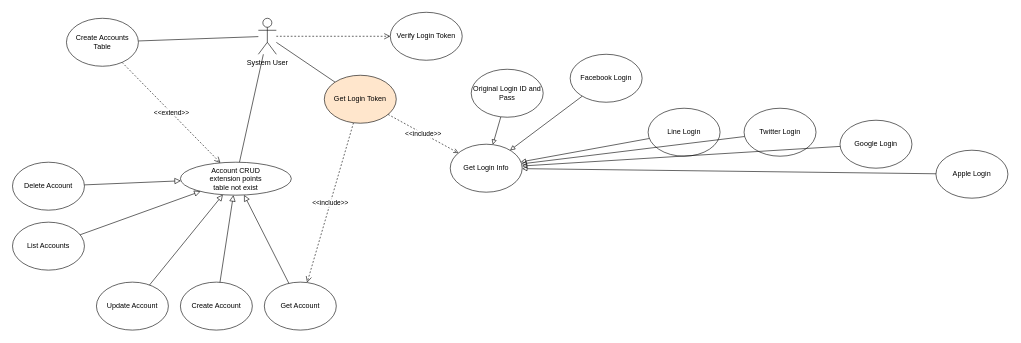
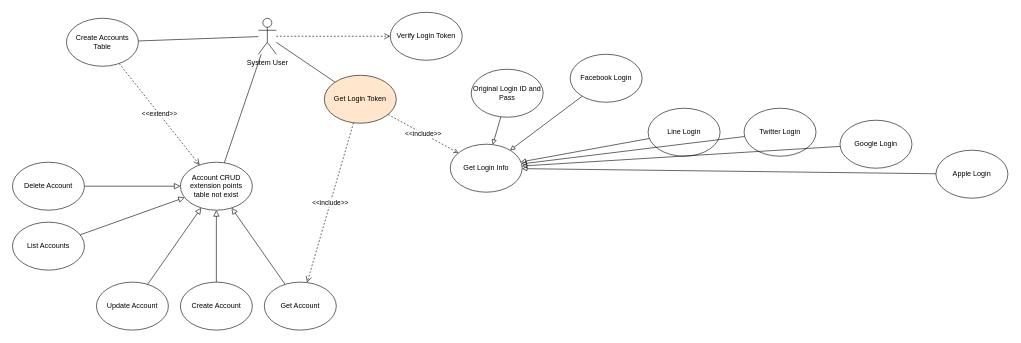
(236, 179) -> (216, 186)
